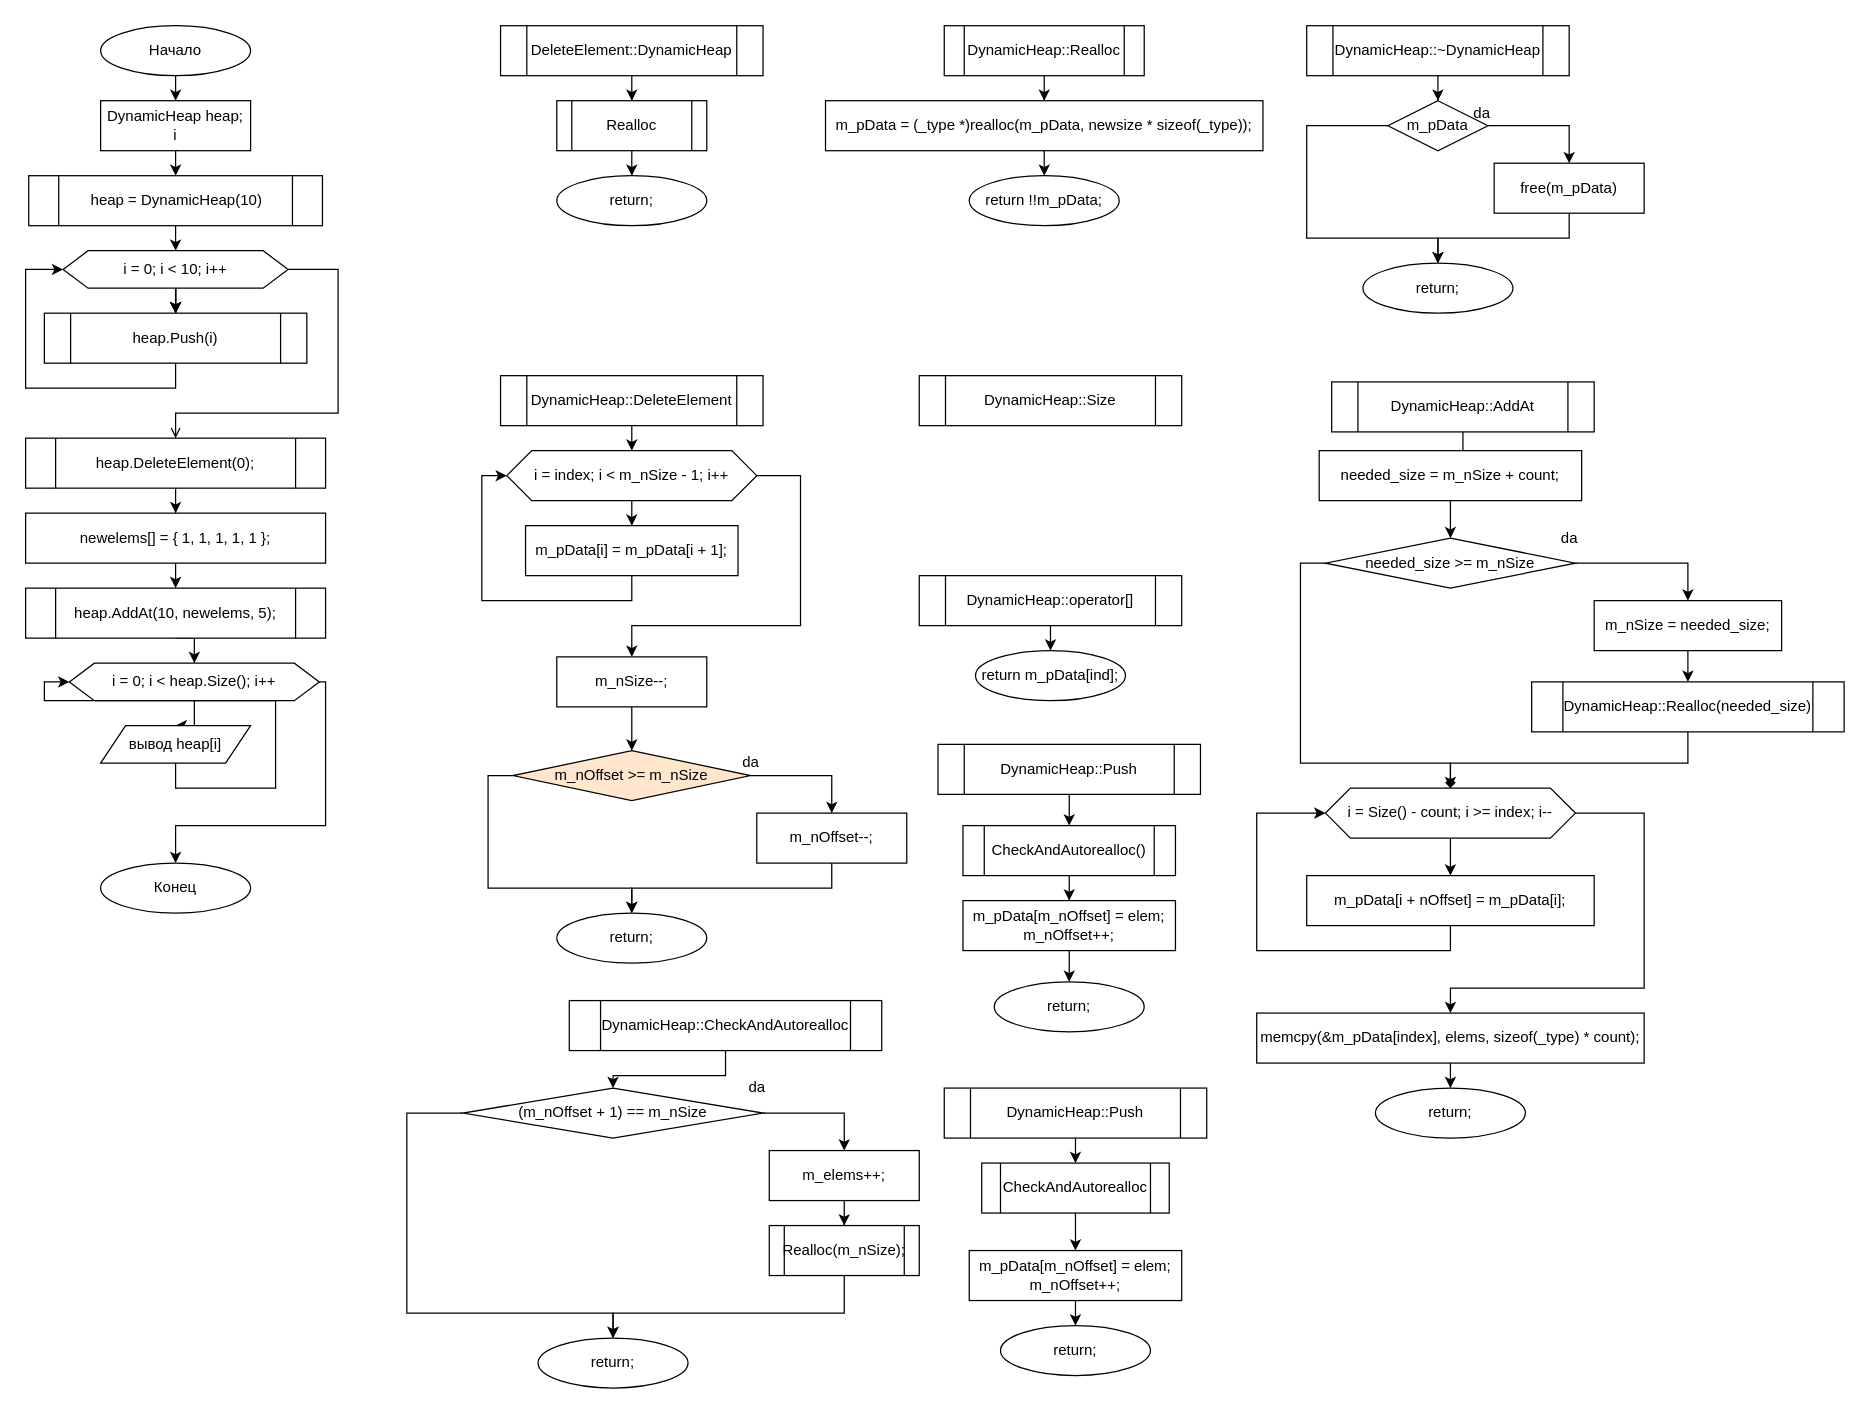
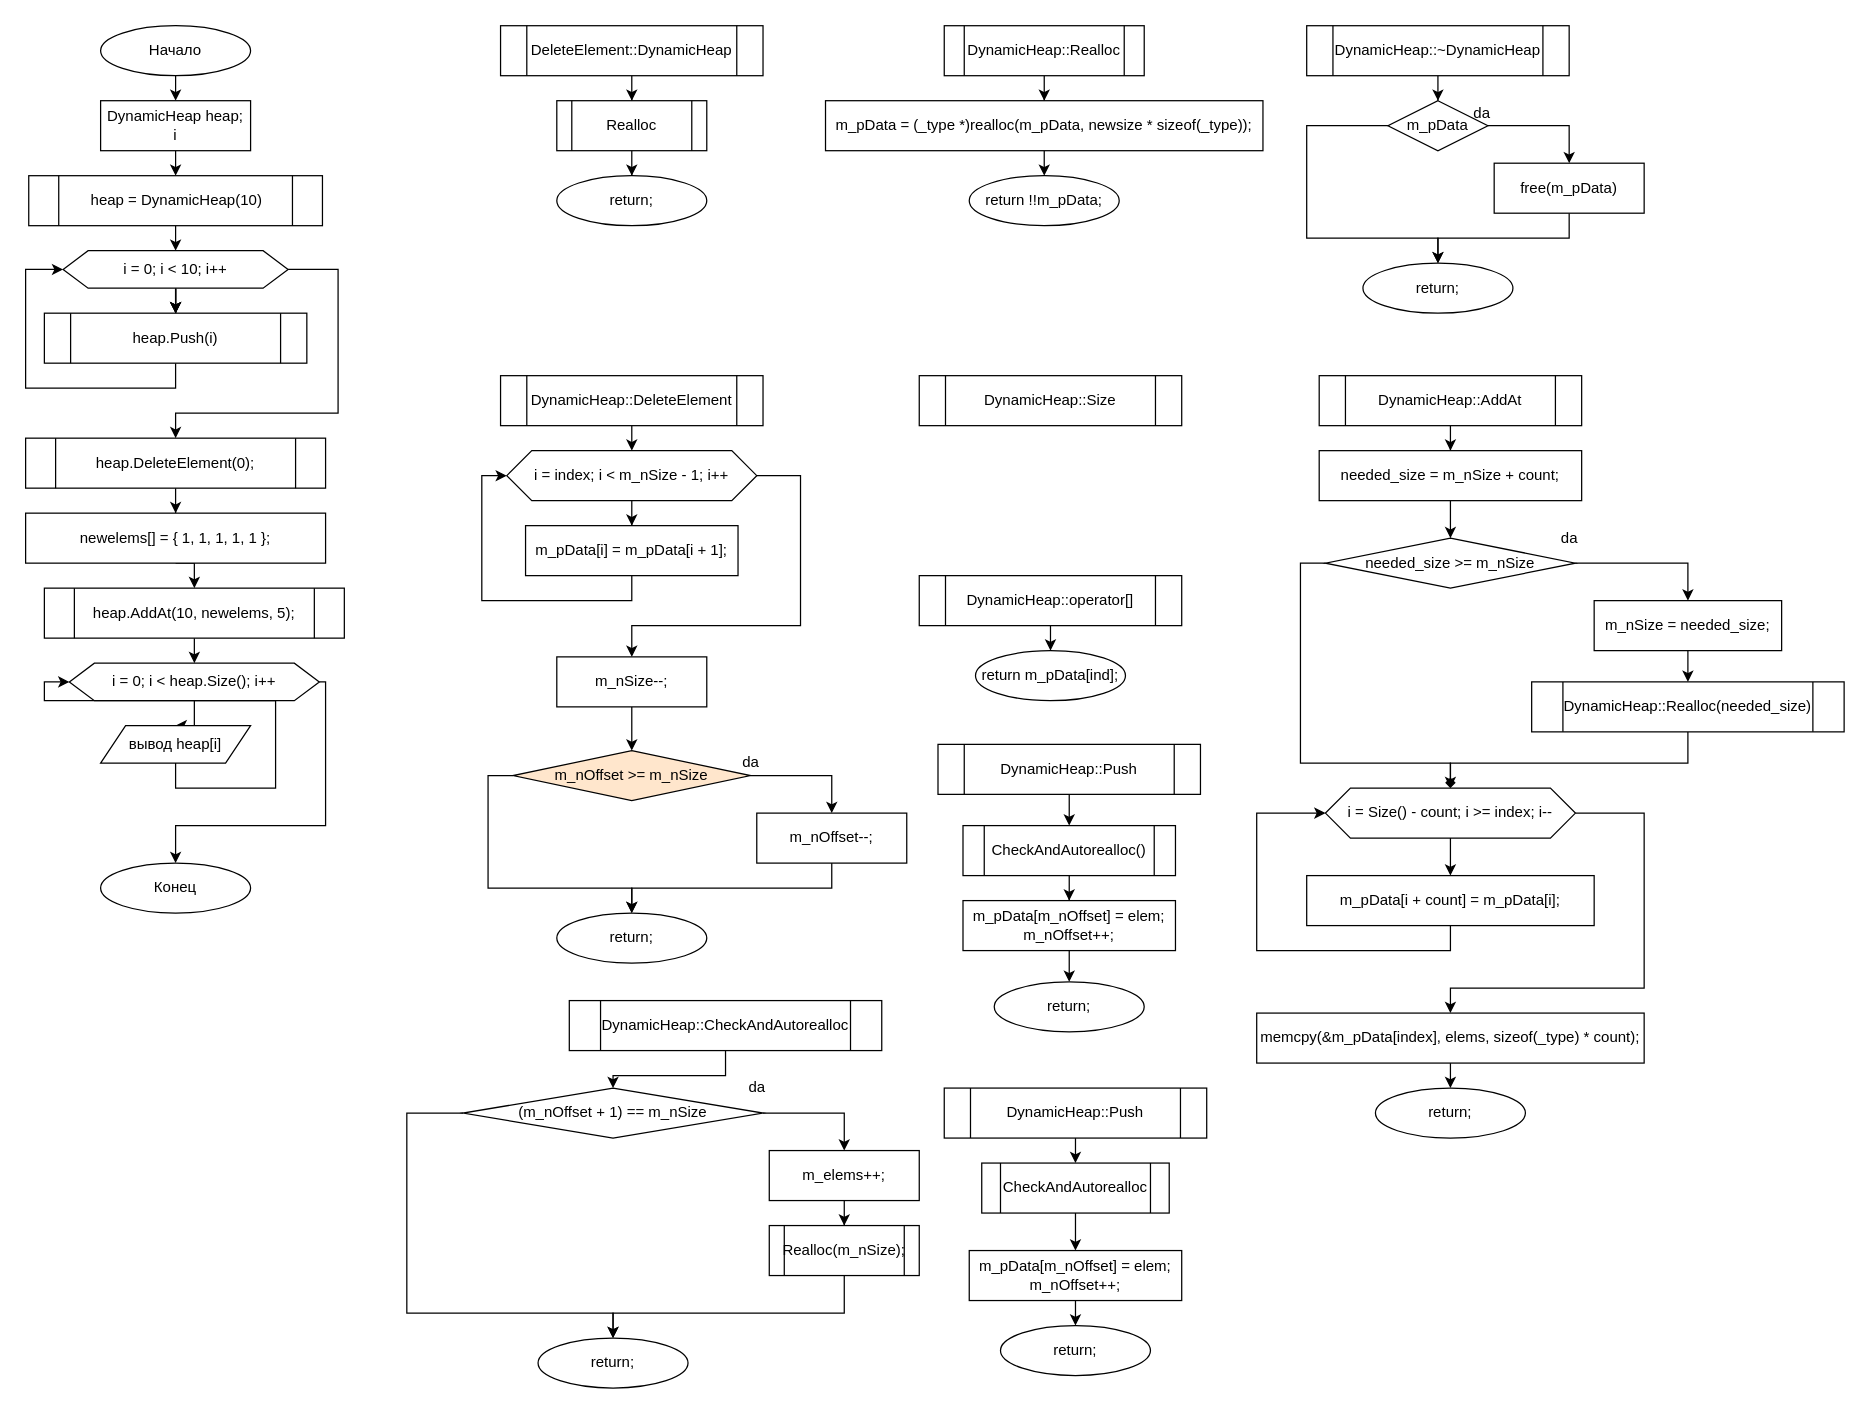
(1463, 407) -> (1451, 401)
(176, 430) -> (176, 428)
(176, 613) -> (194, 613)
(1451, 901) -> (1451, 901)
